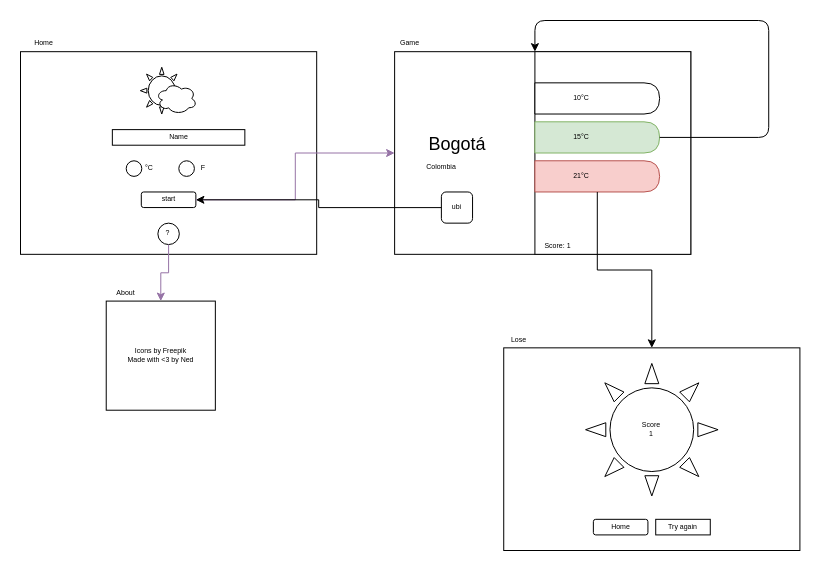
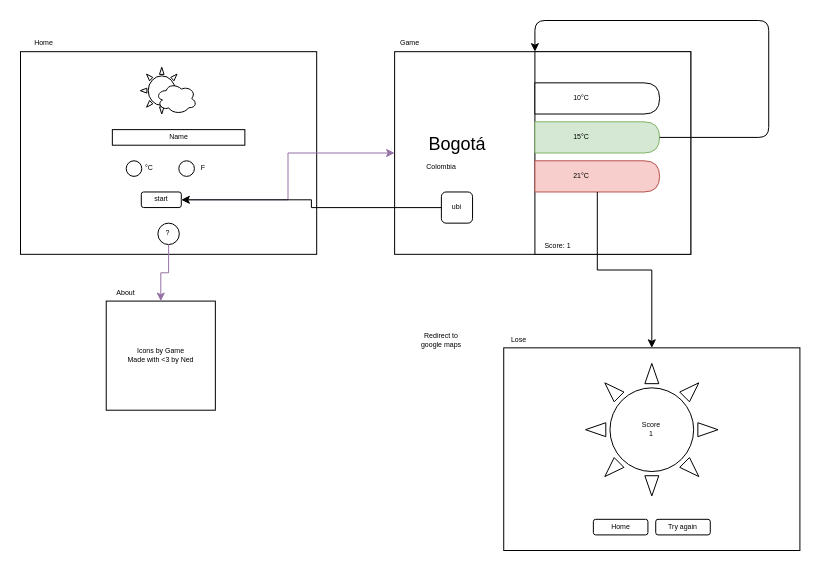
(169, 200) -> (161, 200)
none -> (441, 340)
(161, 356) -> (161, 356)
(683, 527) -> (683, 527)
